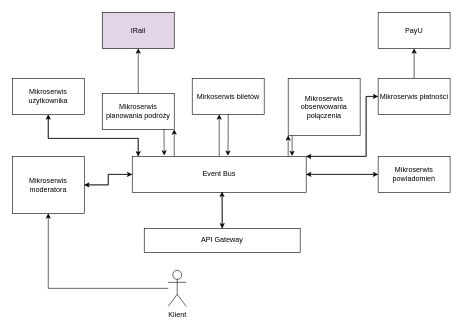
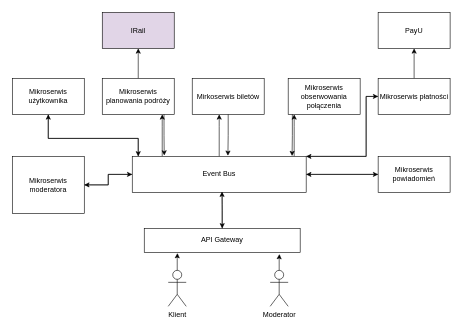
(324, 107) -> (324, 96)
(138, 111) -> (138, 96)
none -> (279, 259)
(107, 288) -> (177, 258)
none -> (279, 288)
